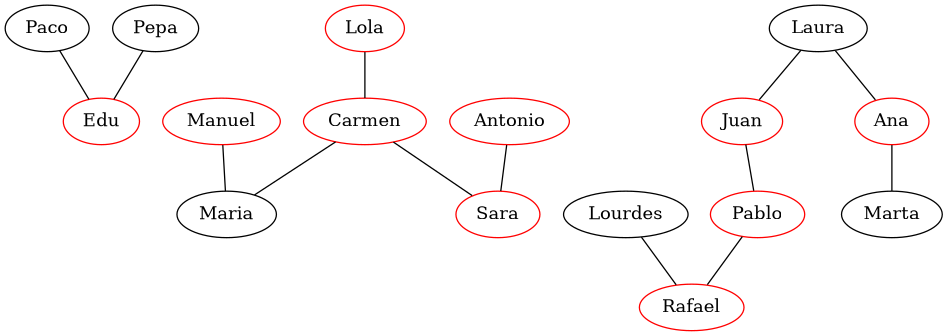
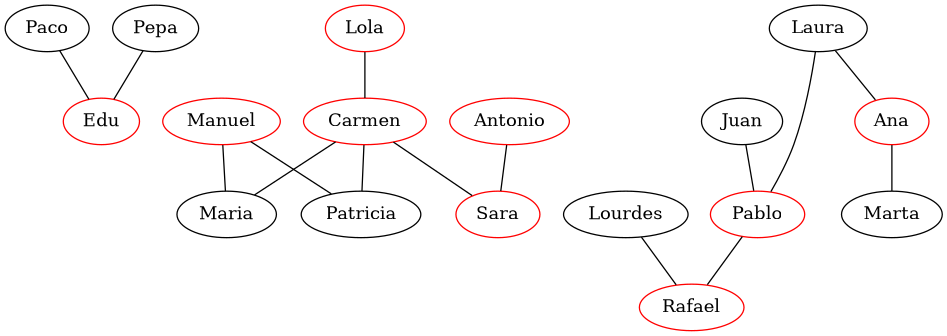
(780, 75) -> (800, 124)
(742, 121) -> (742, 121)
none -> (361, 214)
